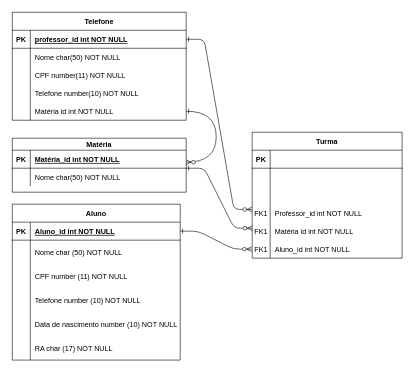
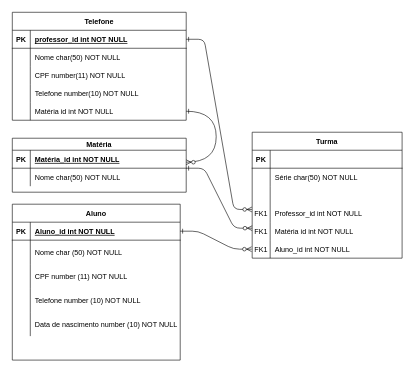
none -> (336, 177)
(105, 348) -> none
